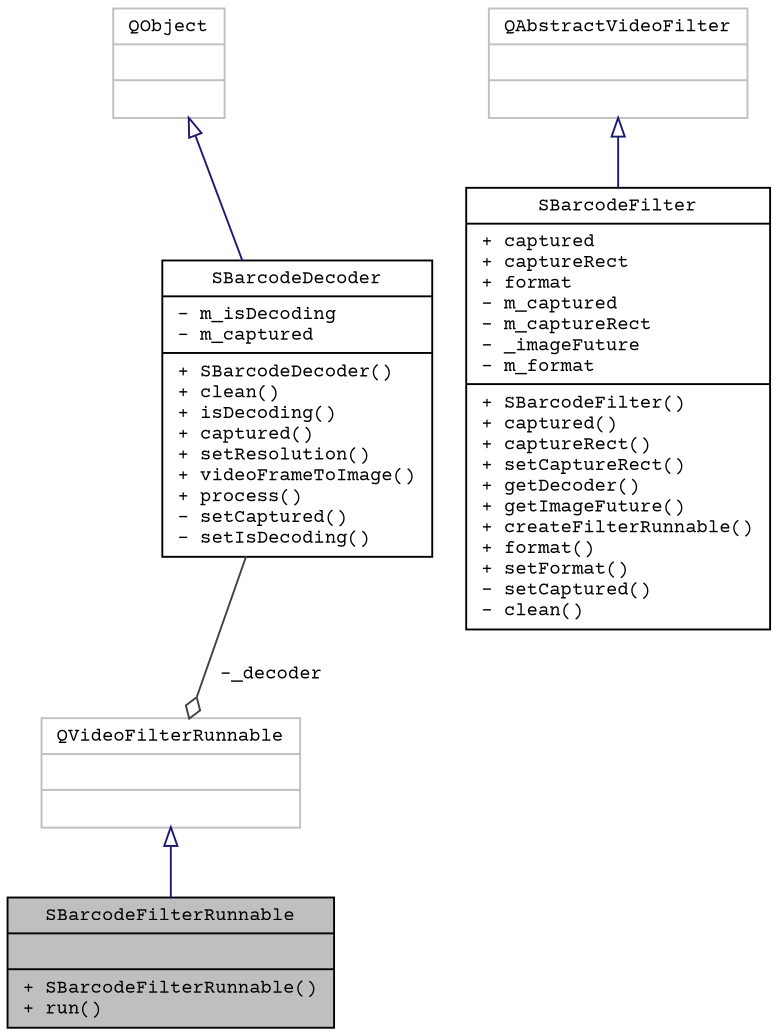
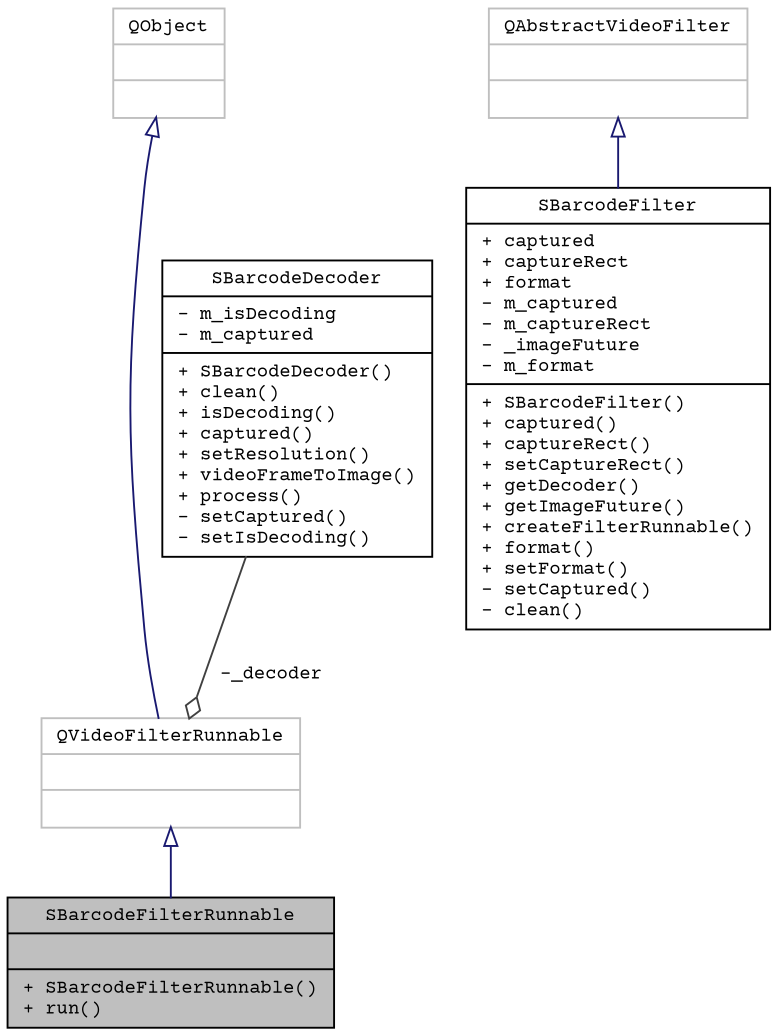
(219, 198) -> (131, 428)
